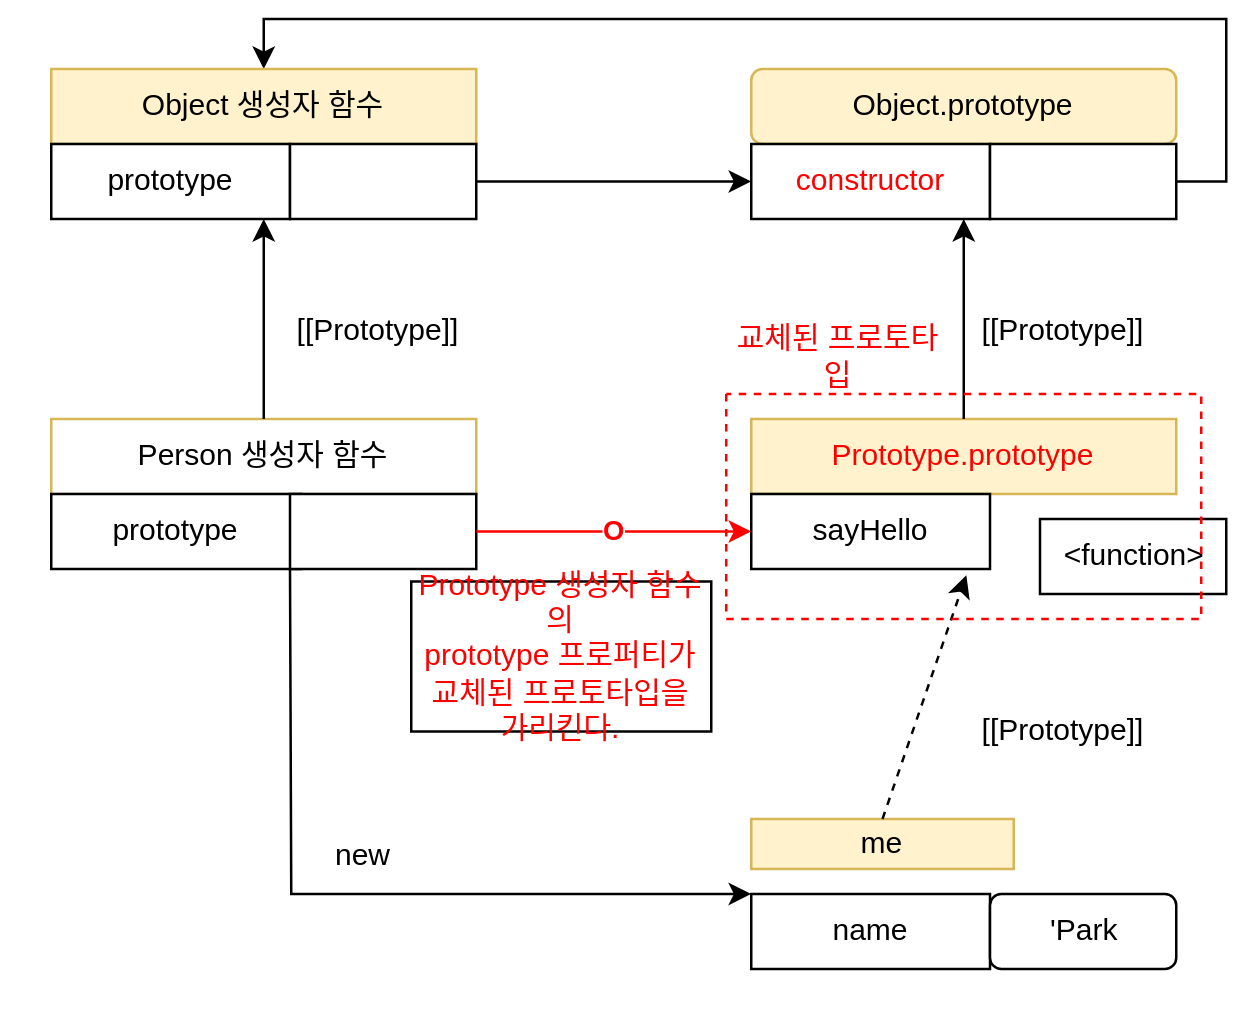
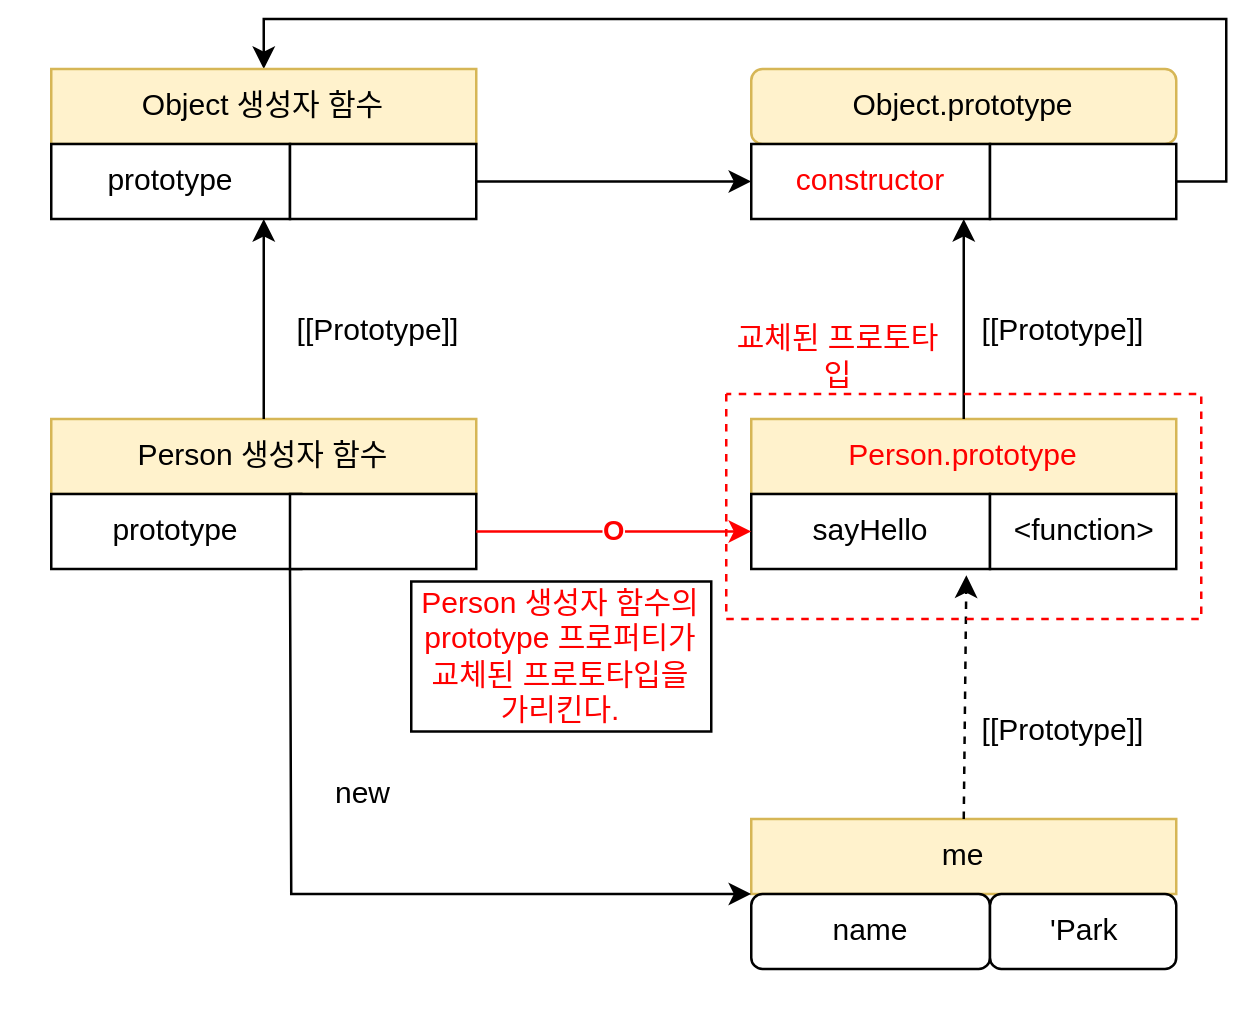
(264, 456) -> (264, 456)
(964, 456) -> (964, 456)
(1133, 556) -> (1083, 531)
(561, 656) -> (561, 656)
(883, 844) -> (964, 856)
(364, 856) -> (364, 794)
(871, 931) -> (871, 931)
